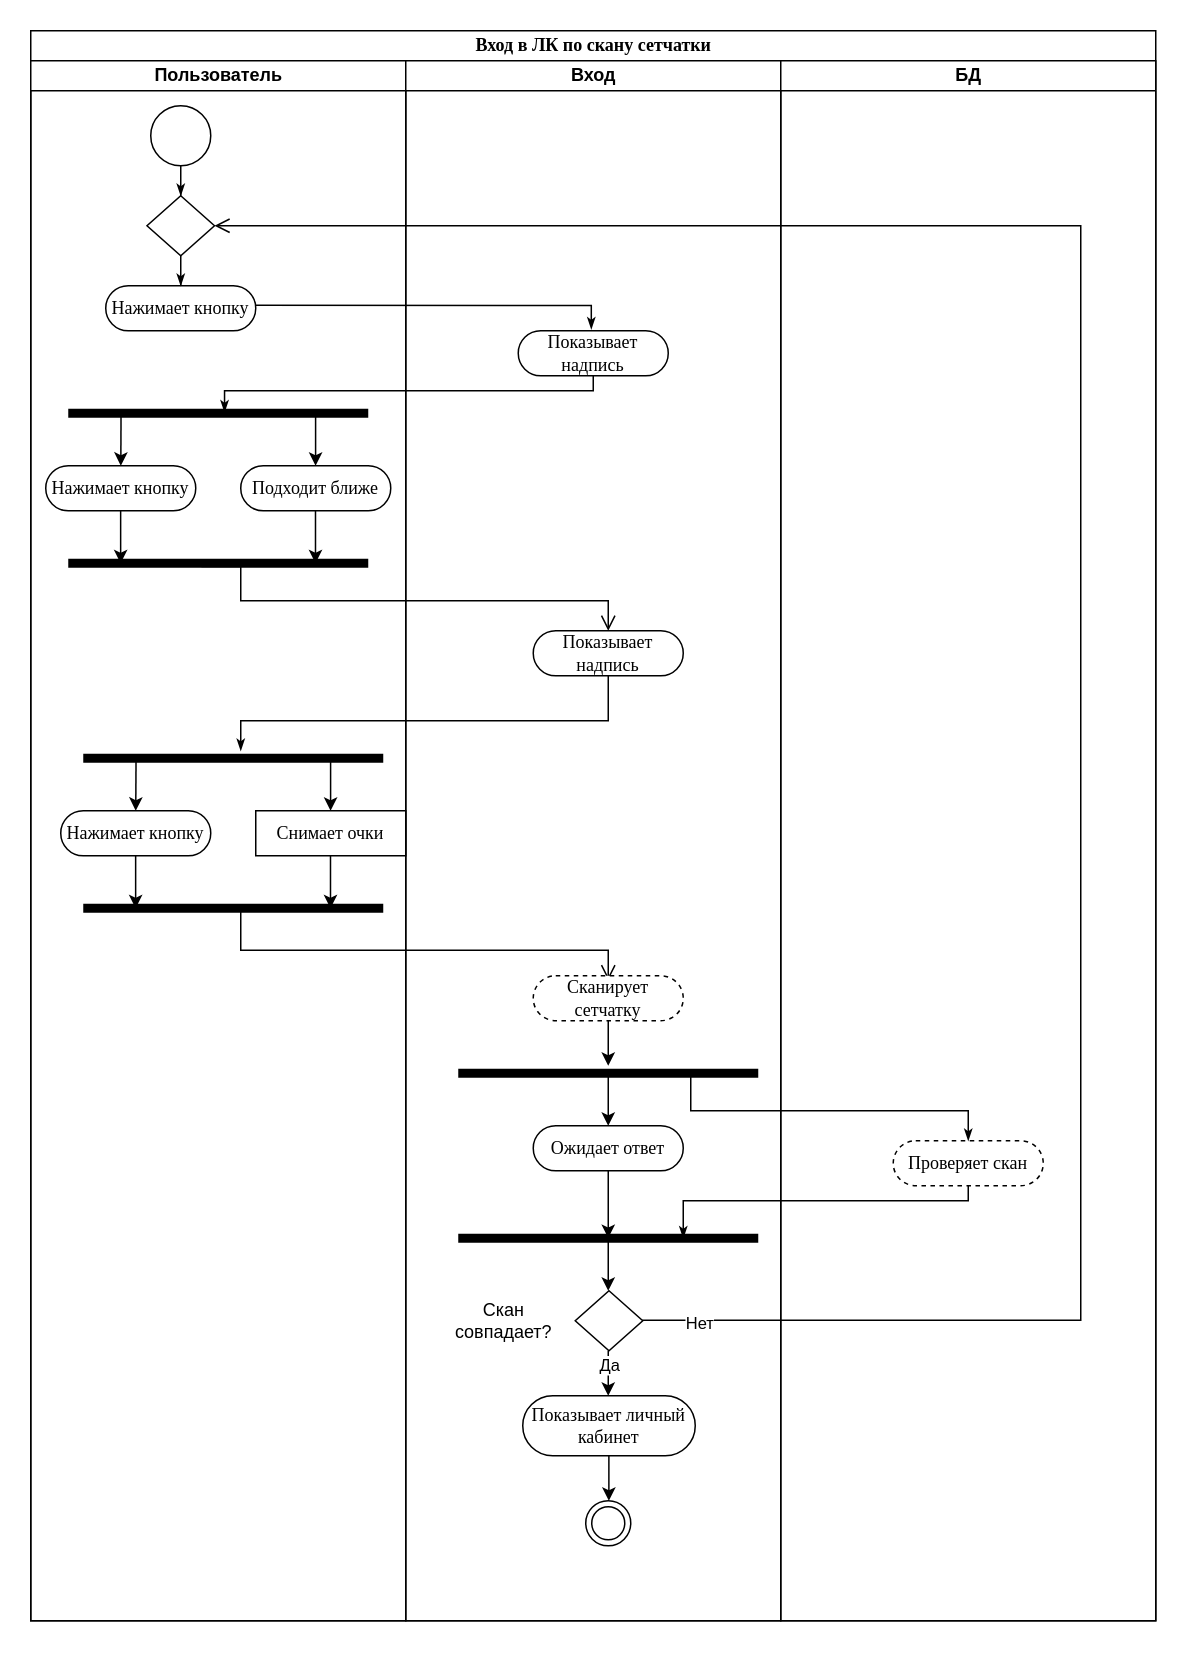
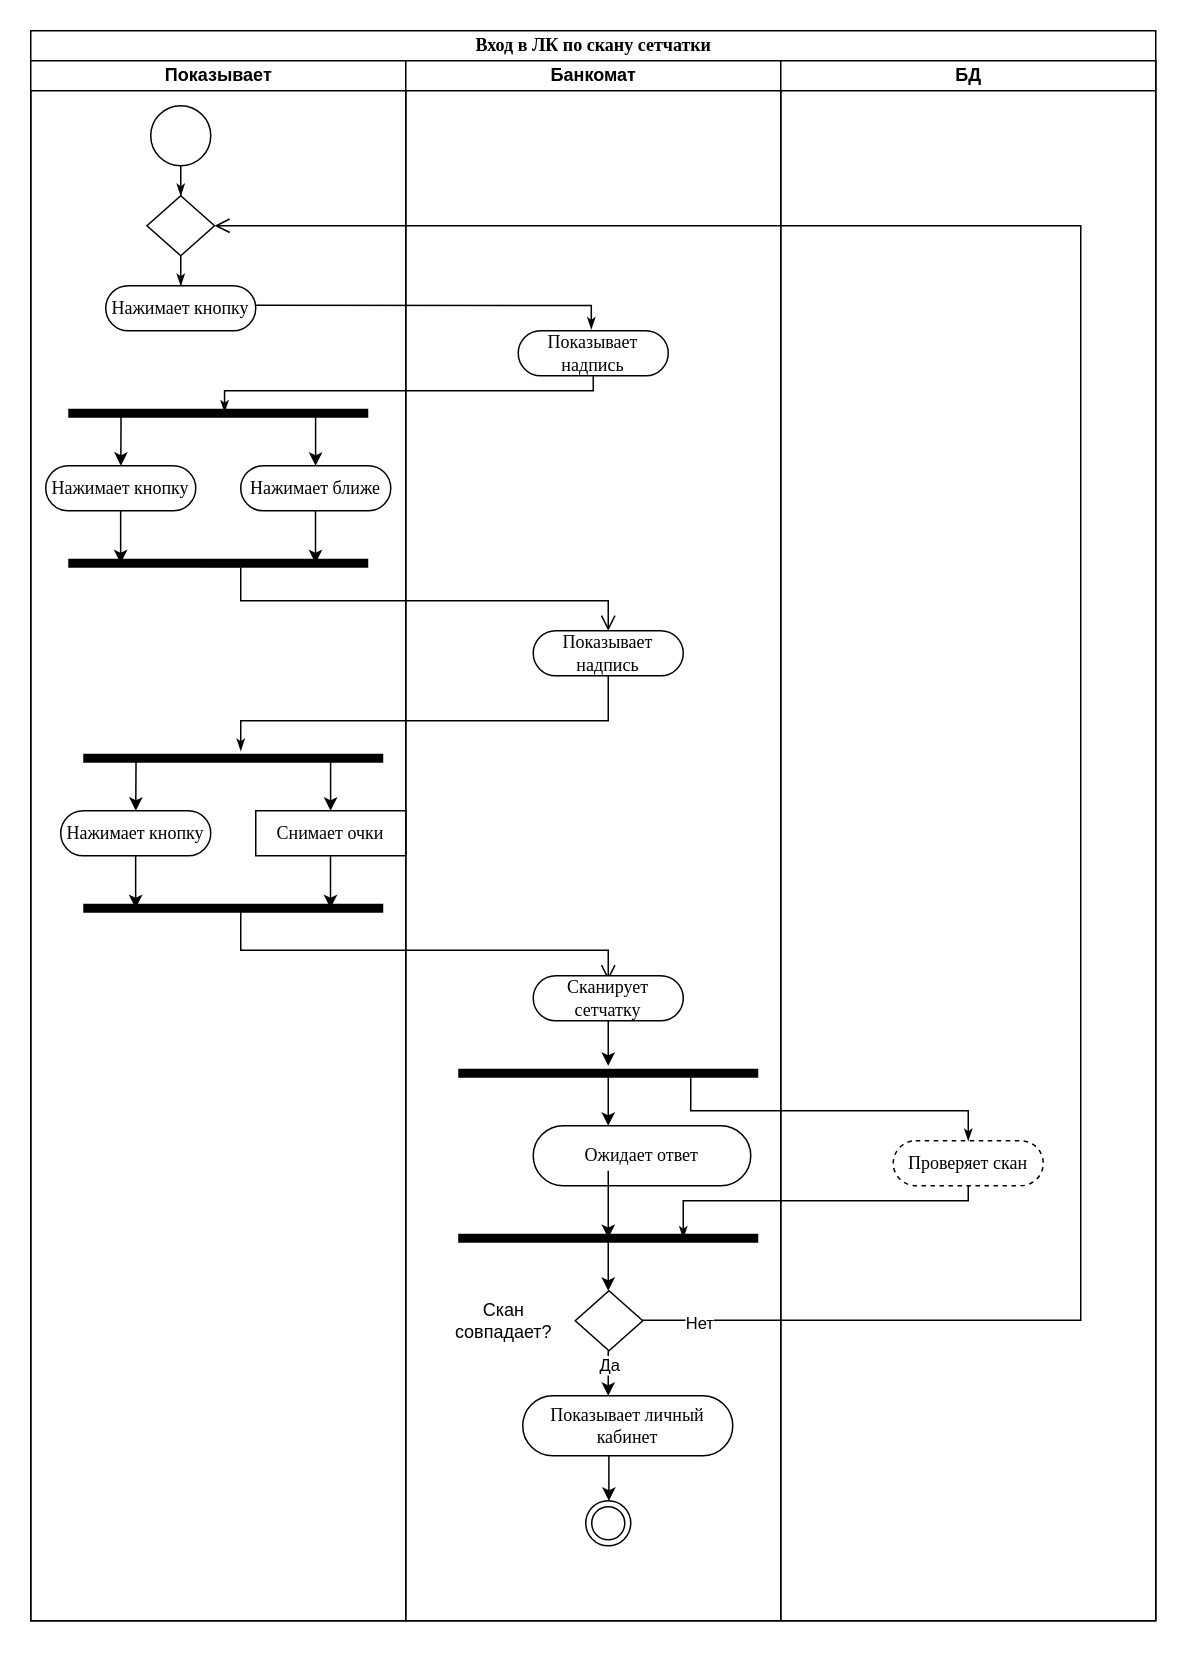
(219, 76) -> (219, 76)
(594, 76) -> (594, 76)
(316, 488) -> (316, 488)
(608, 998) -> (608, 998)
(608, 1148) -> (642, 1156)
(609, 1426) -> (628, 1426)
